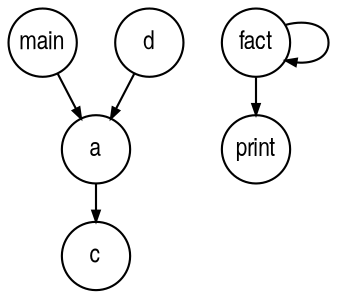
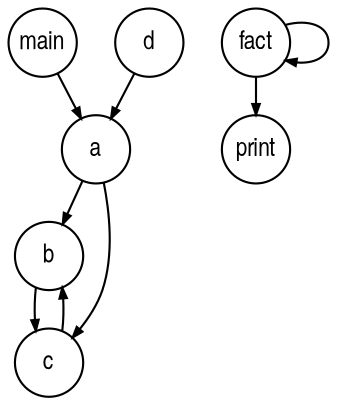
none -> (49, 256)
